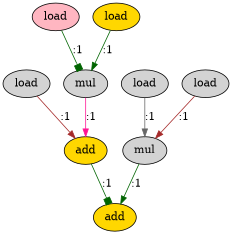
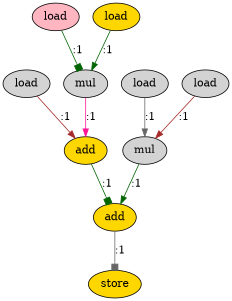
none -> (115, 284)
